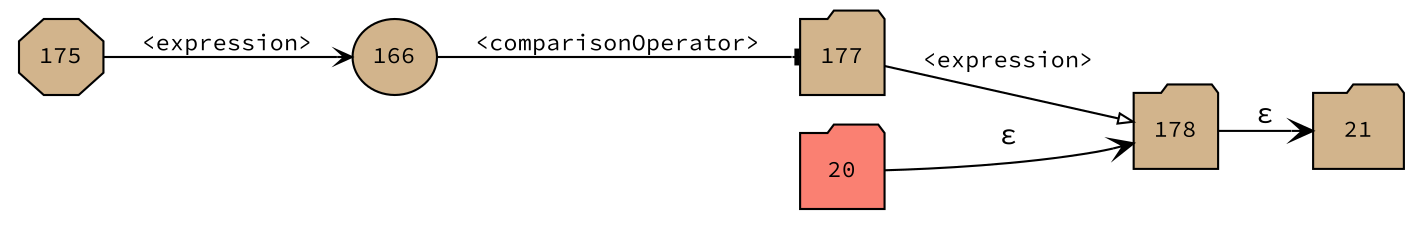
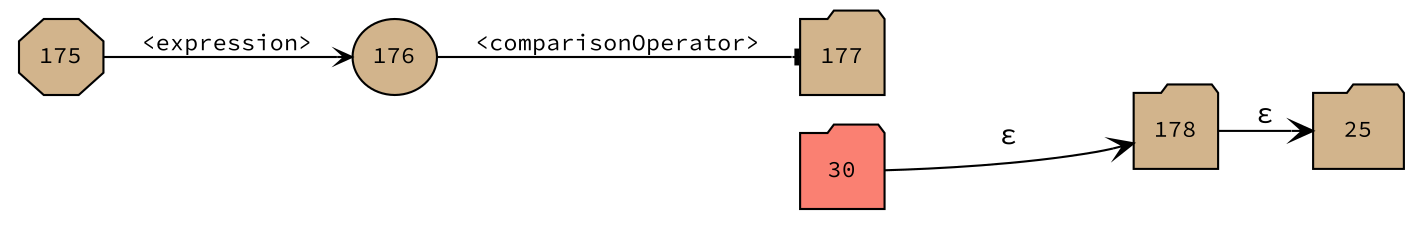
(395, 57) -> (395, 57)
(1001, 92) -> none
(1358, 131) -> (1358, 131)
(842, 171) -> (842, 171)
